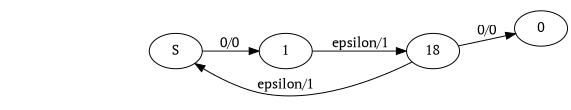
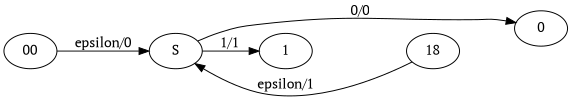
(482, 41) -> (351, 18)
(230, 44) -> (230, 44)
none -> (30, 51)
(354, 51) -> none
